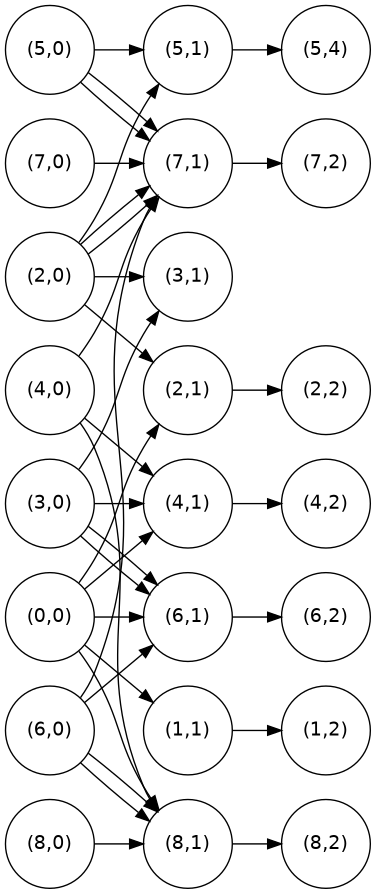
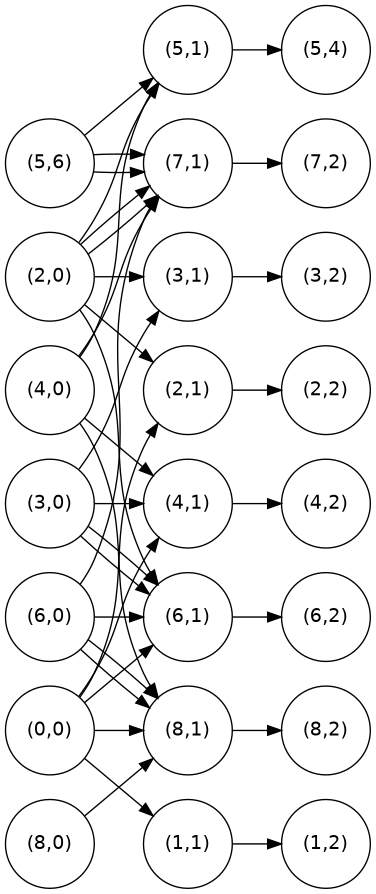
(50, 50) -> (50, 163)
(50, 163) -> none
none -> (117, 248)
none -> (326, 277)
none -> (110, 379)
